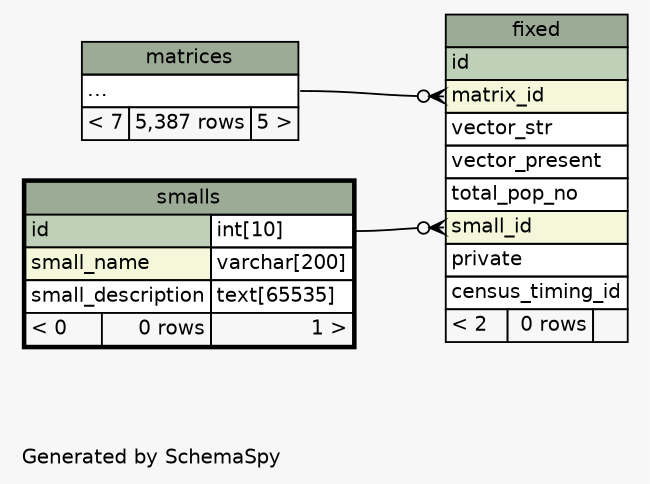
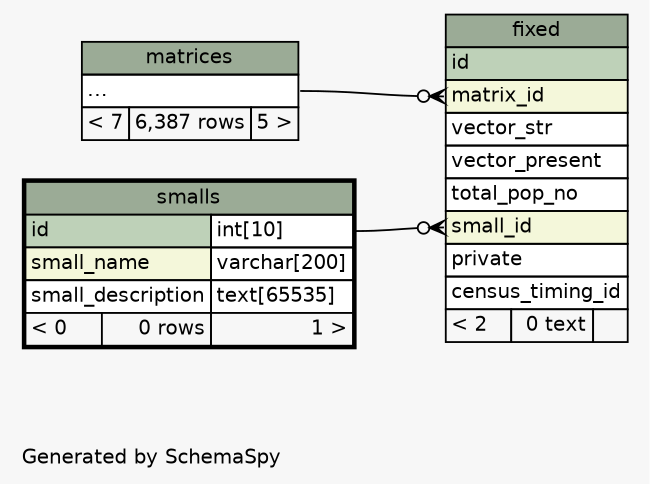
(190, 123) -> (190, 123)
(554, 325) -> (557, 325)
